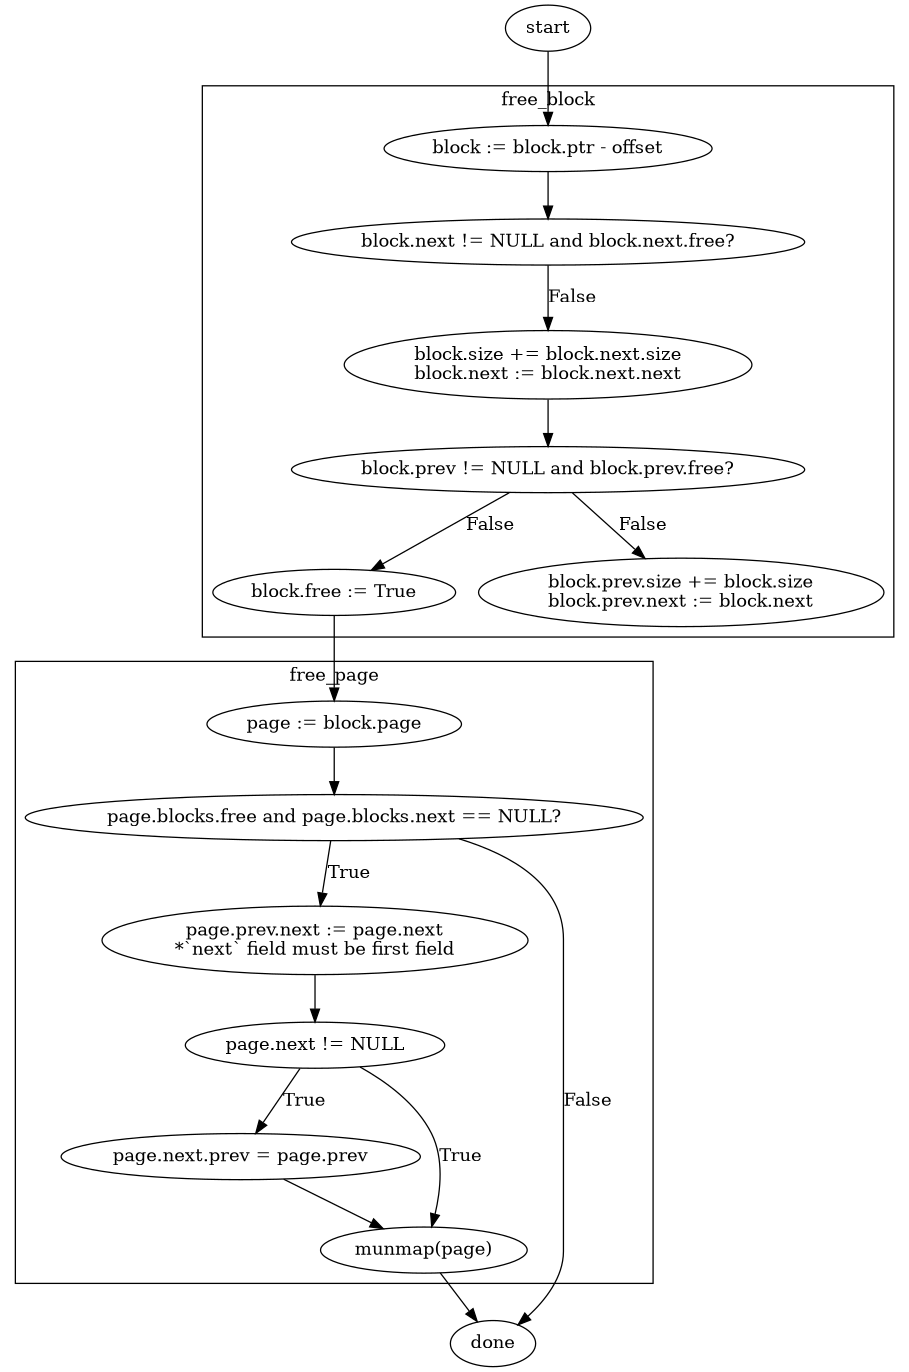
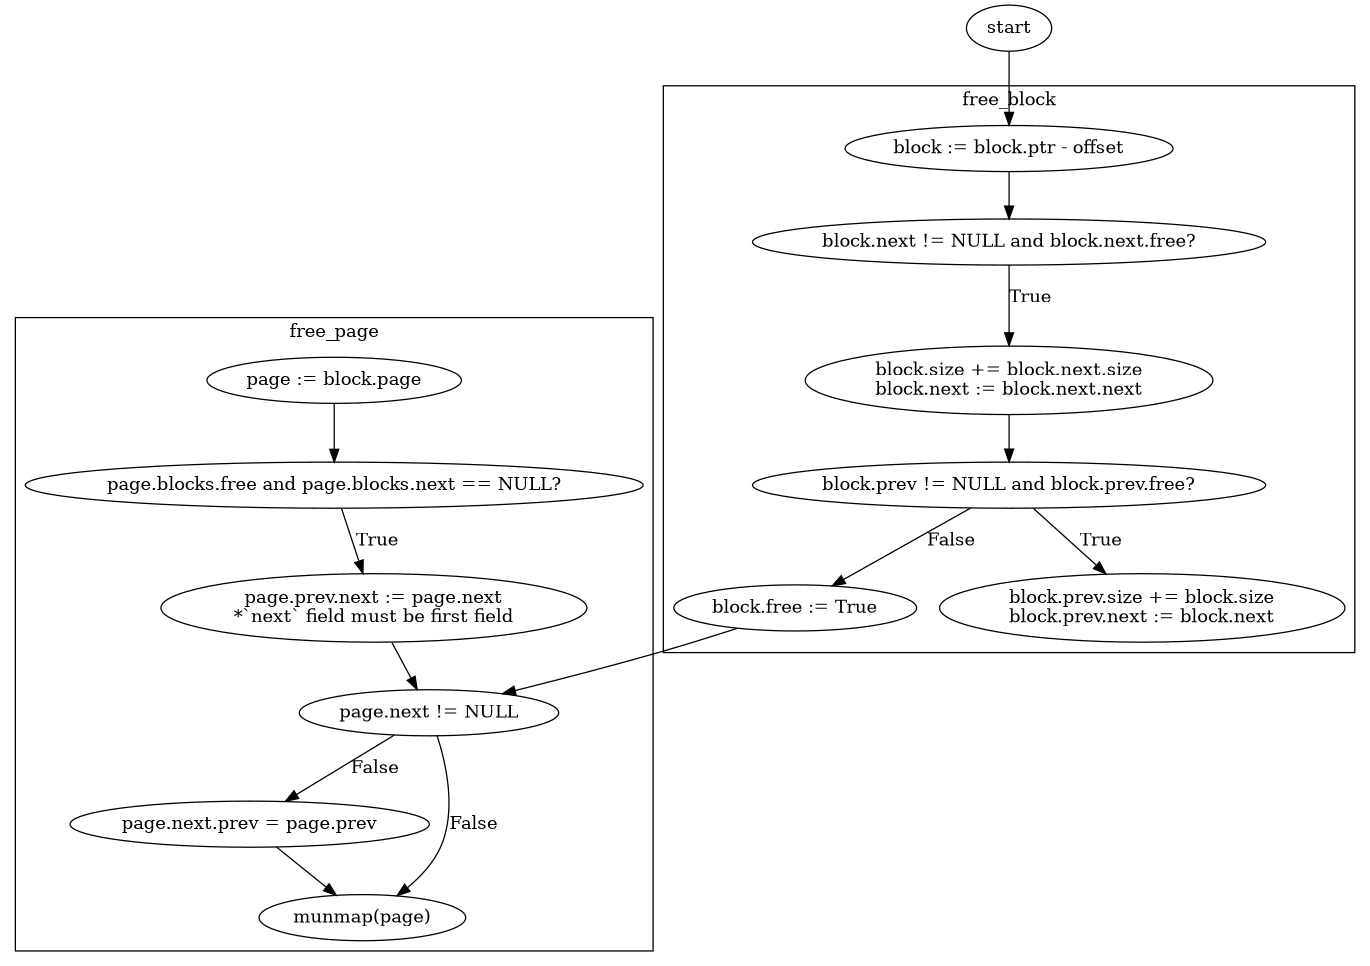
(572, 298) -> (1031, 298)
(643, 525) -> (1101, 541)
(334, 652) -> (627, 661)
(305, 1101) -> (375, 768)
(461, 1157) -> (474, 824)
(493, 1344) -> none
